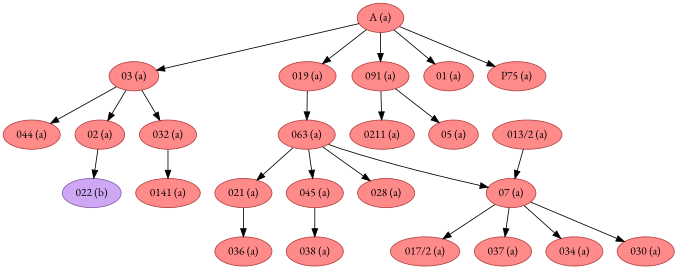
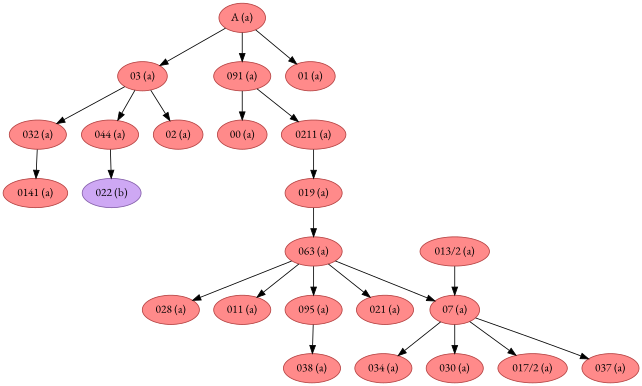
(348, 44) -> (314, 160)
(517, 76) -> none
(453, 135) -> (242, 135)
(96, 160) -> (111, 160)
(315, 193) -> (314, 310)
(243, 251) -> none
none -> (242, 310)
